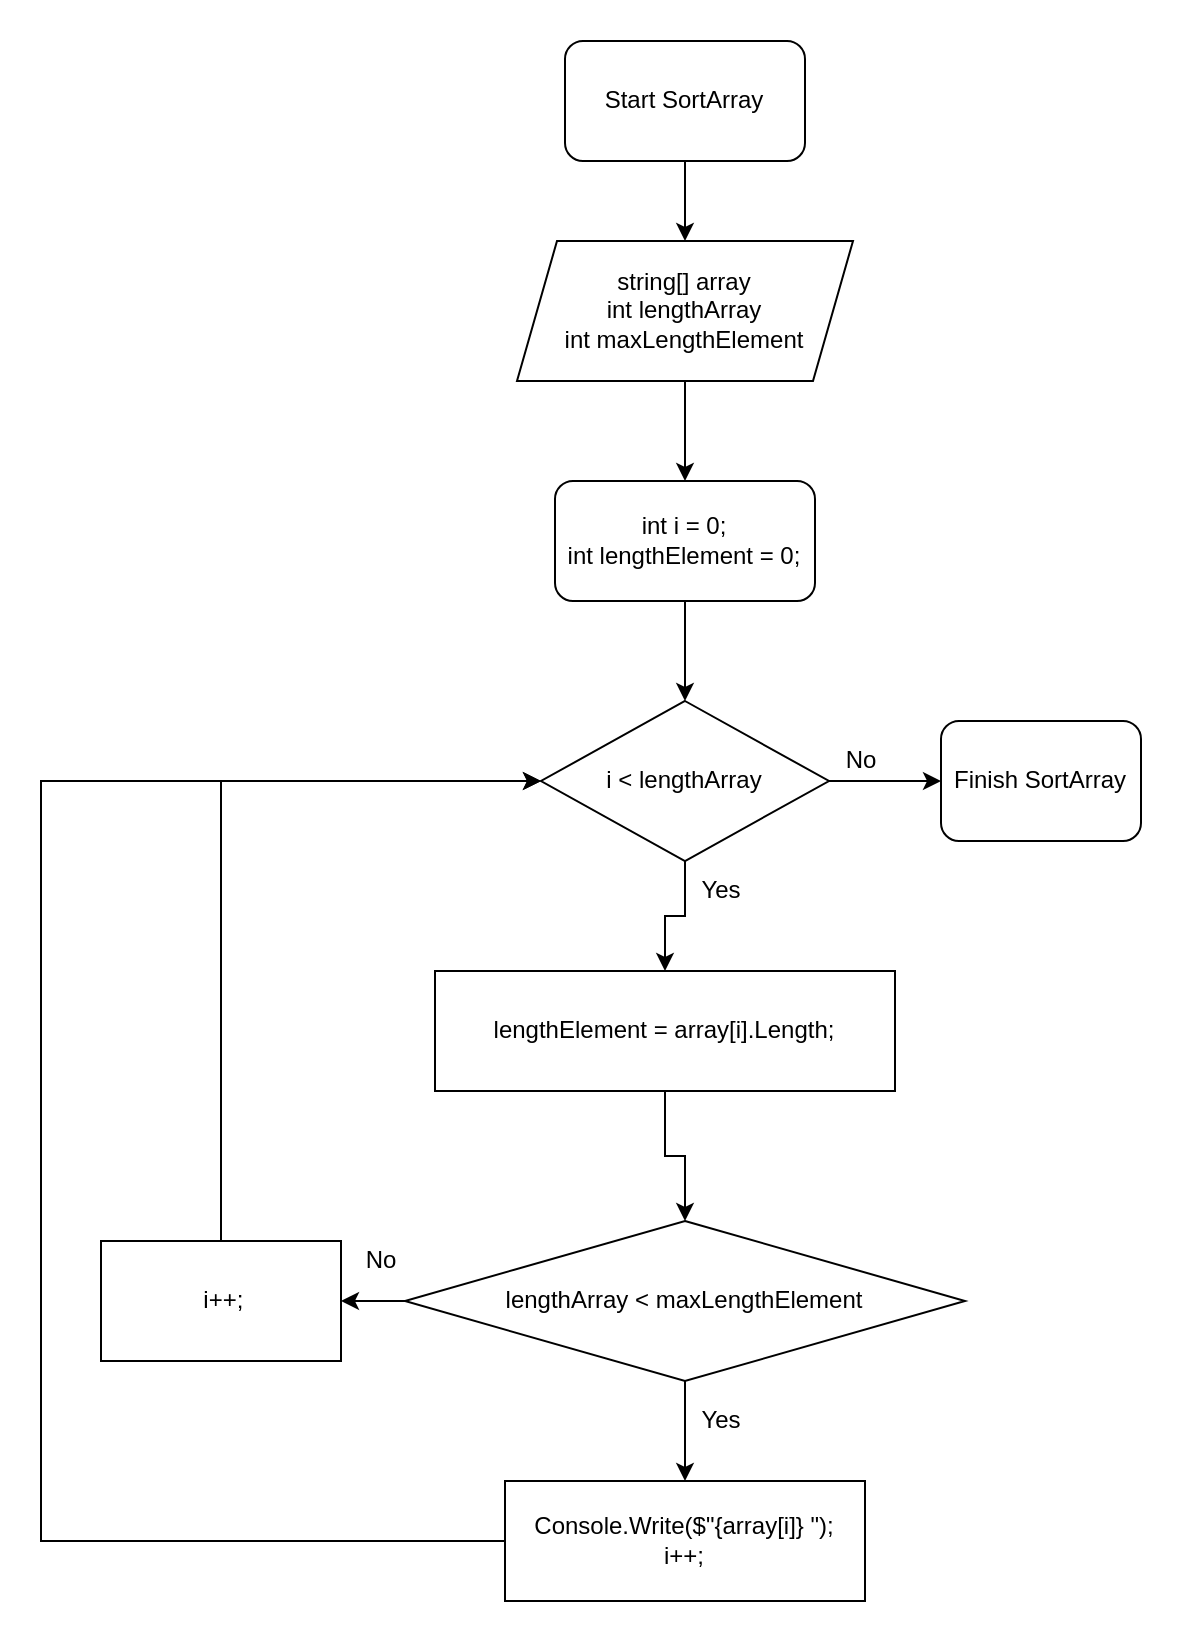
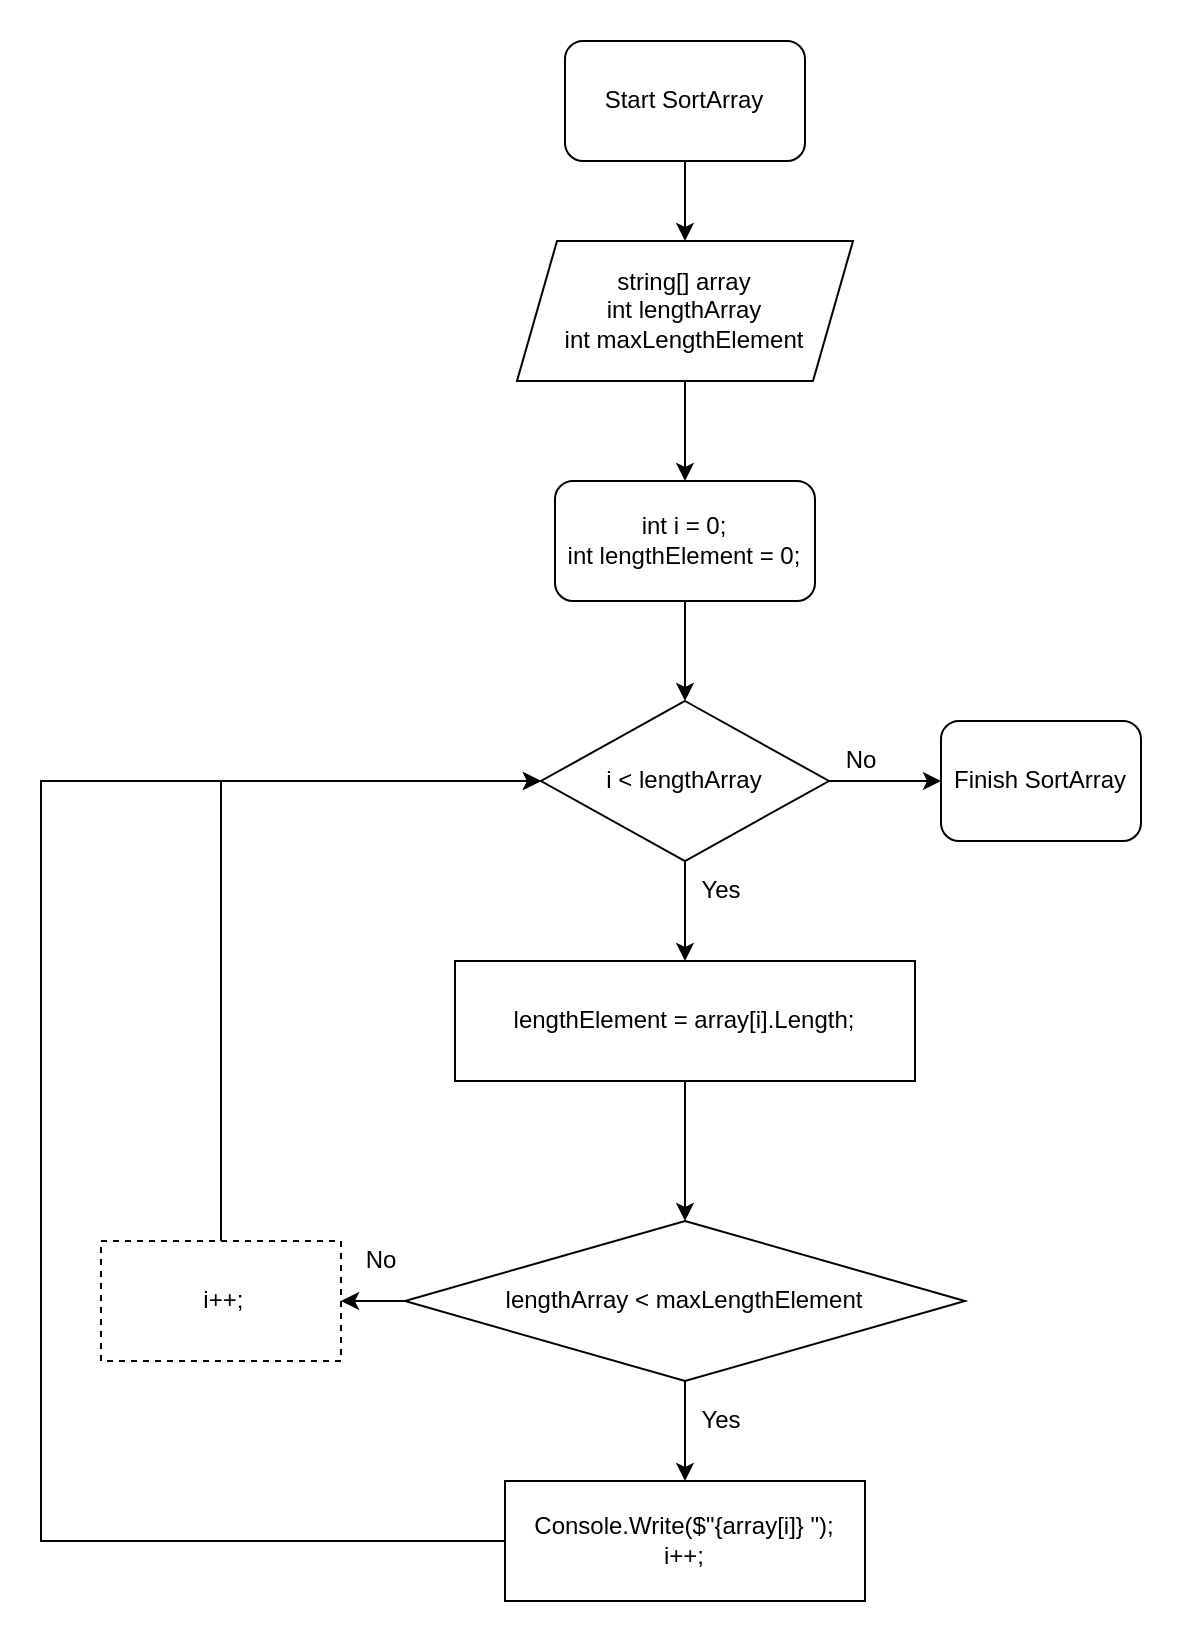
(665, 1031) -> (685, 1021)
(221, 1301) -> (221, 1301)
